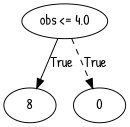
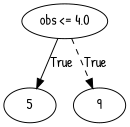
(30, 105) -> (30, 105)
(100, 105) -> (100, 105)
